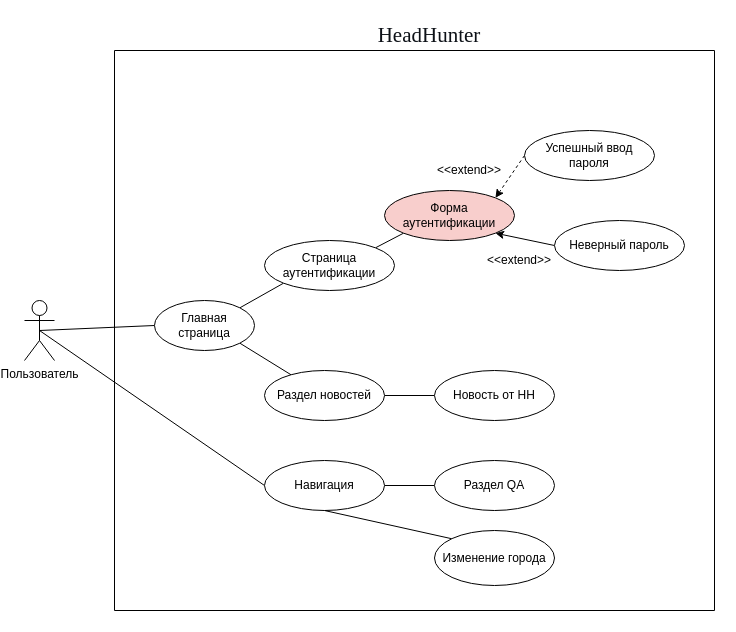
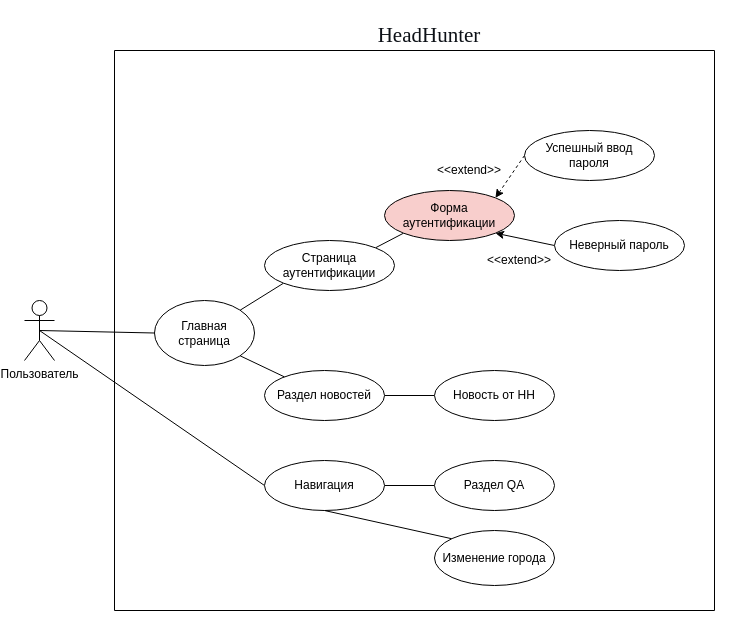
(205, 326) -> (205, 333)
